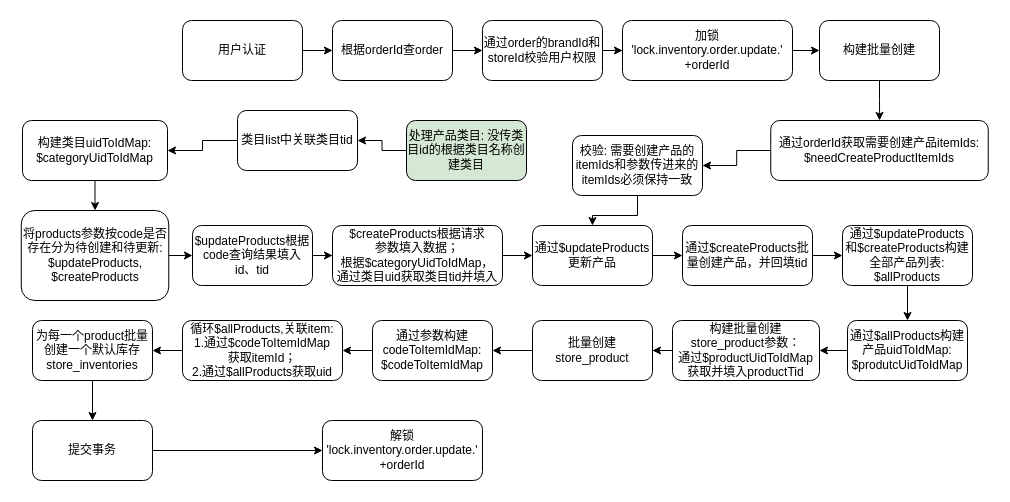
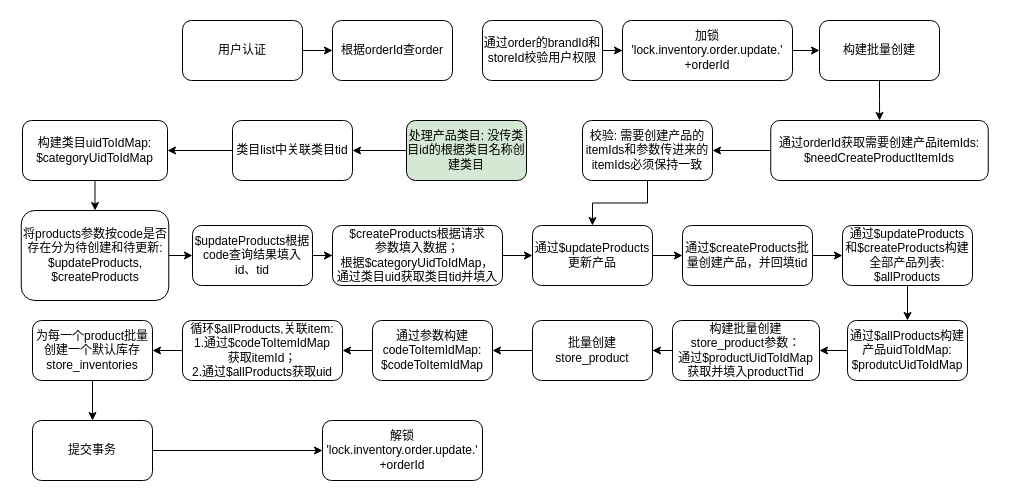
(472, 51) -> none
(298, 141) -> (293, 151)
(638, 166) -> (648, 151)
